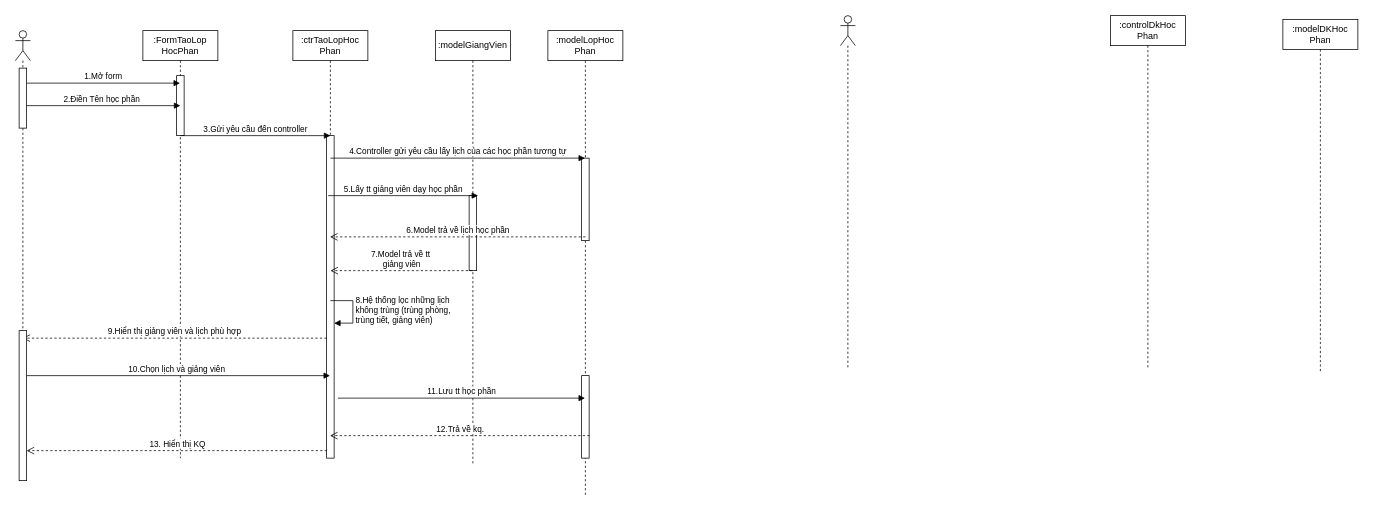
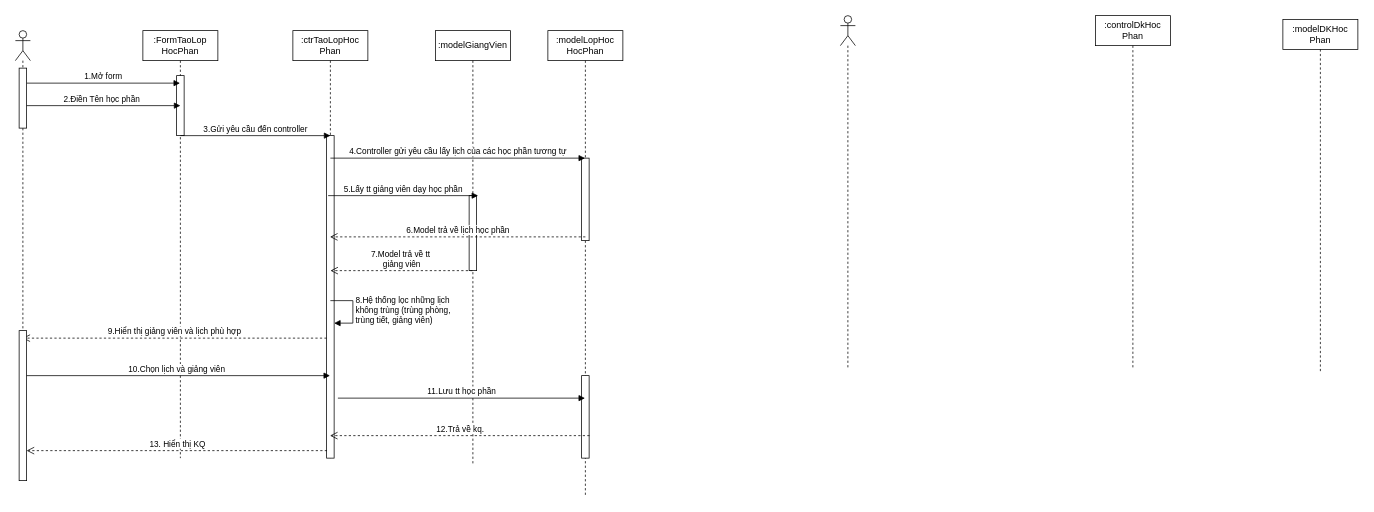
(585, 45) -> (585, 45)
(1148, 192) -> (1133, 192)
